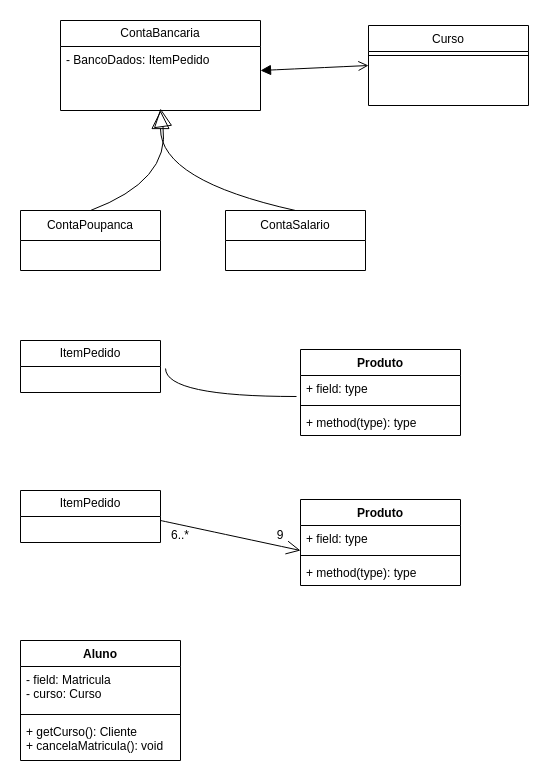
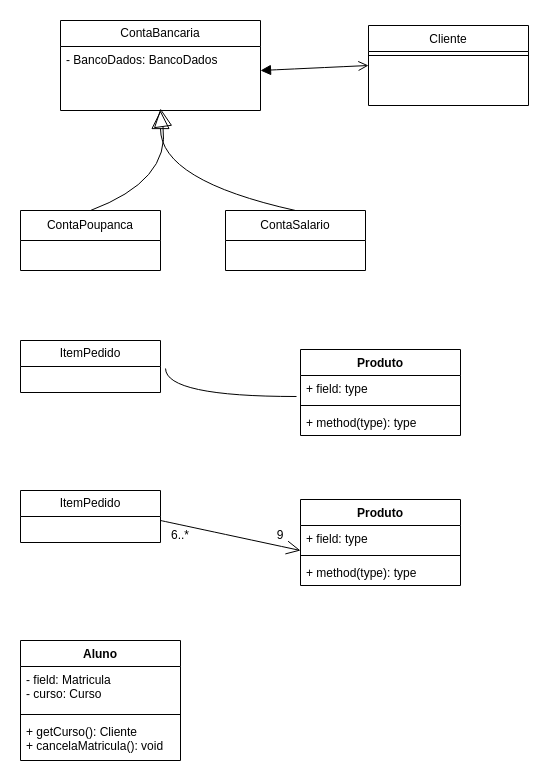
(448, 39) -> (448, 39)
(141, 61) -> (142, 61)
